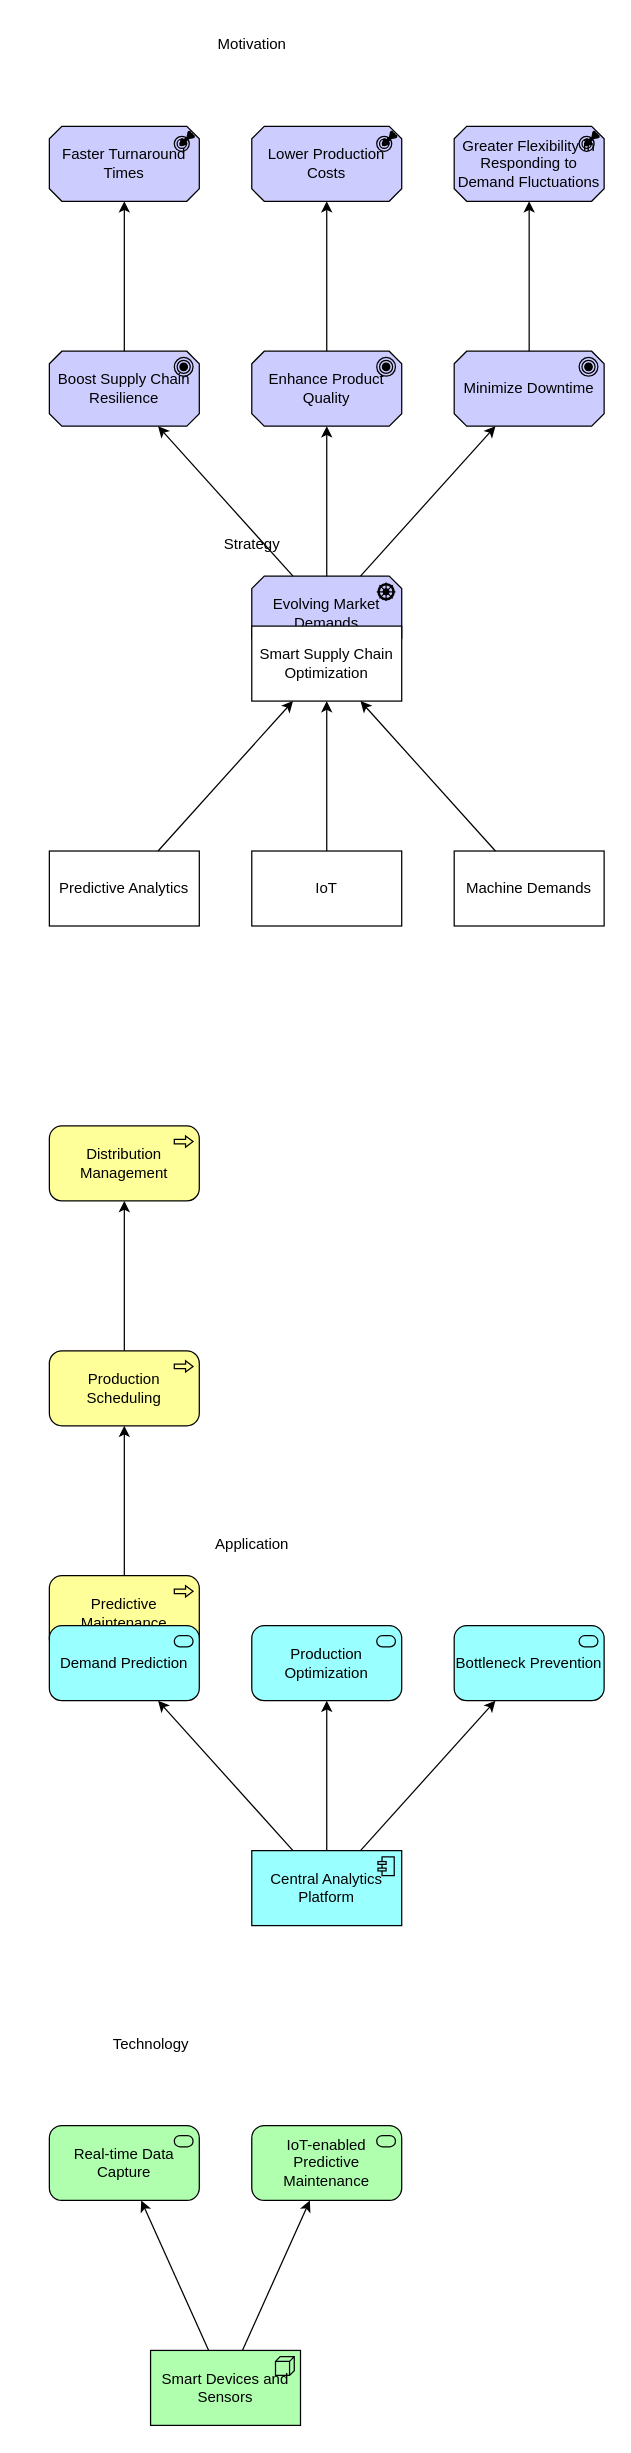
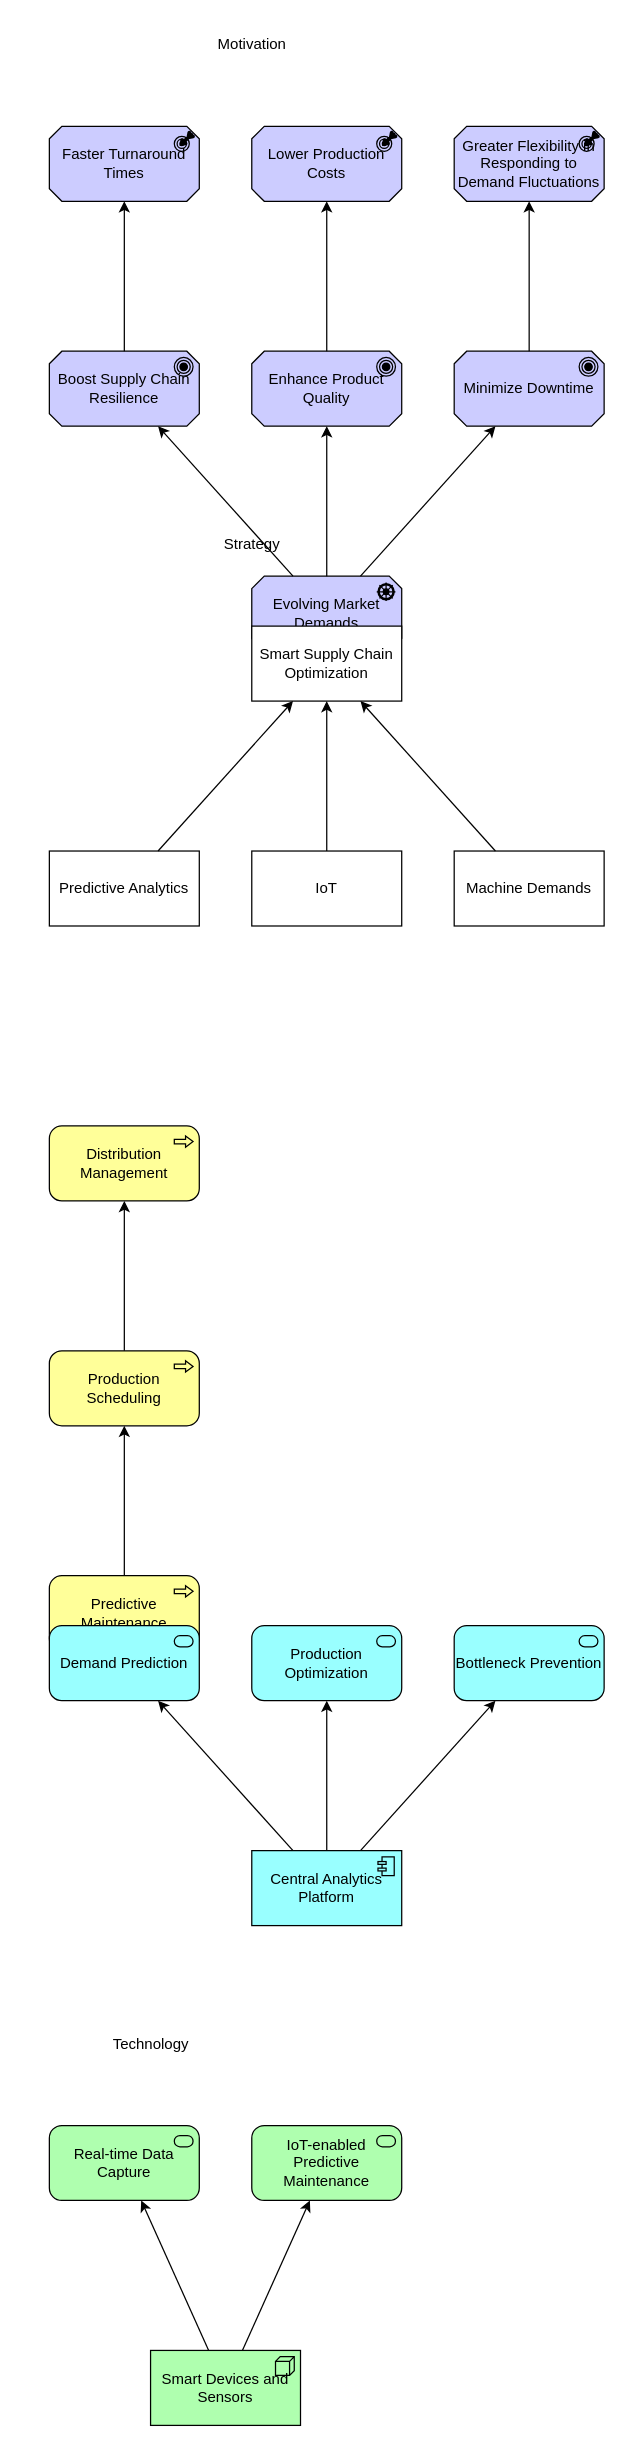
(252, 1544) -> none
